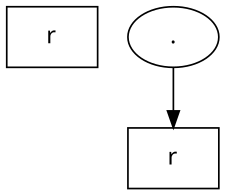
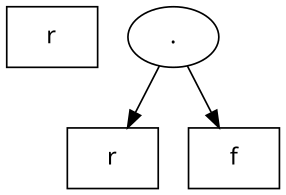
none -> (234, 158)
